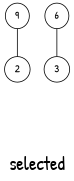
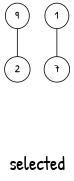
(57, 16) -> (57, 16)
(57, 69) -> (57, 69)
